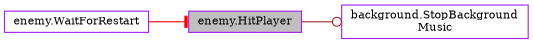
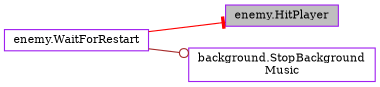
(317, 22) -> (164, 51)
